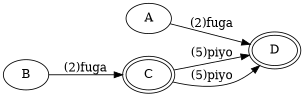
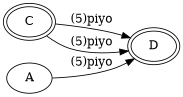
(212, 24) -> (92, 63)
(26, 75) -> none
